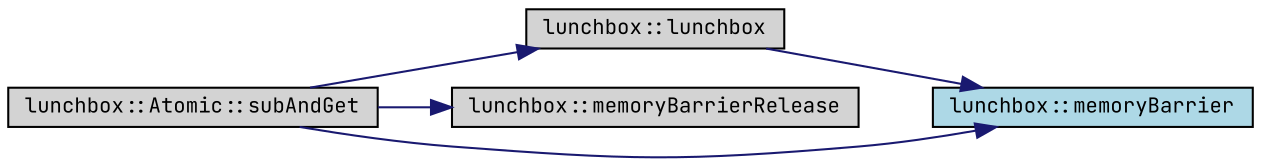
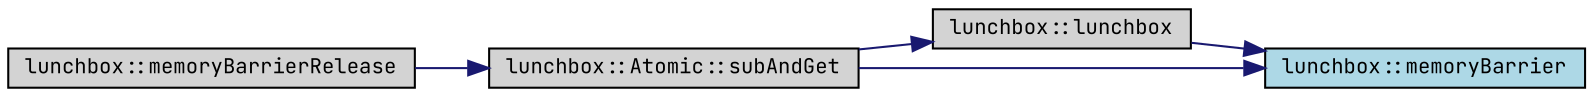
(405, 107) -> (441, 68)
